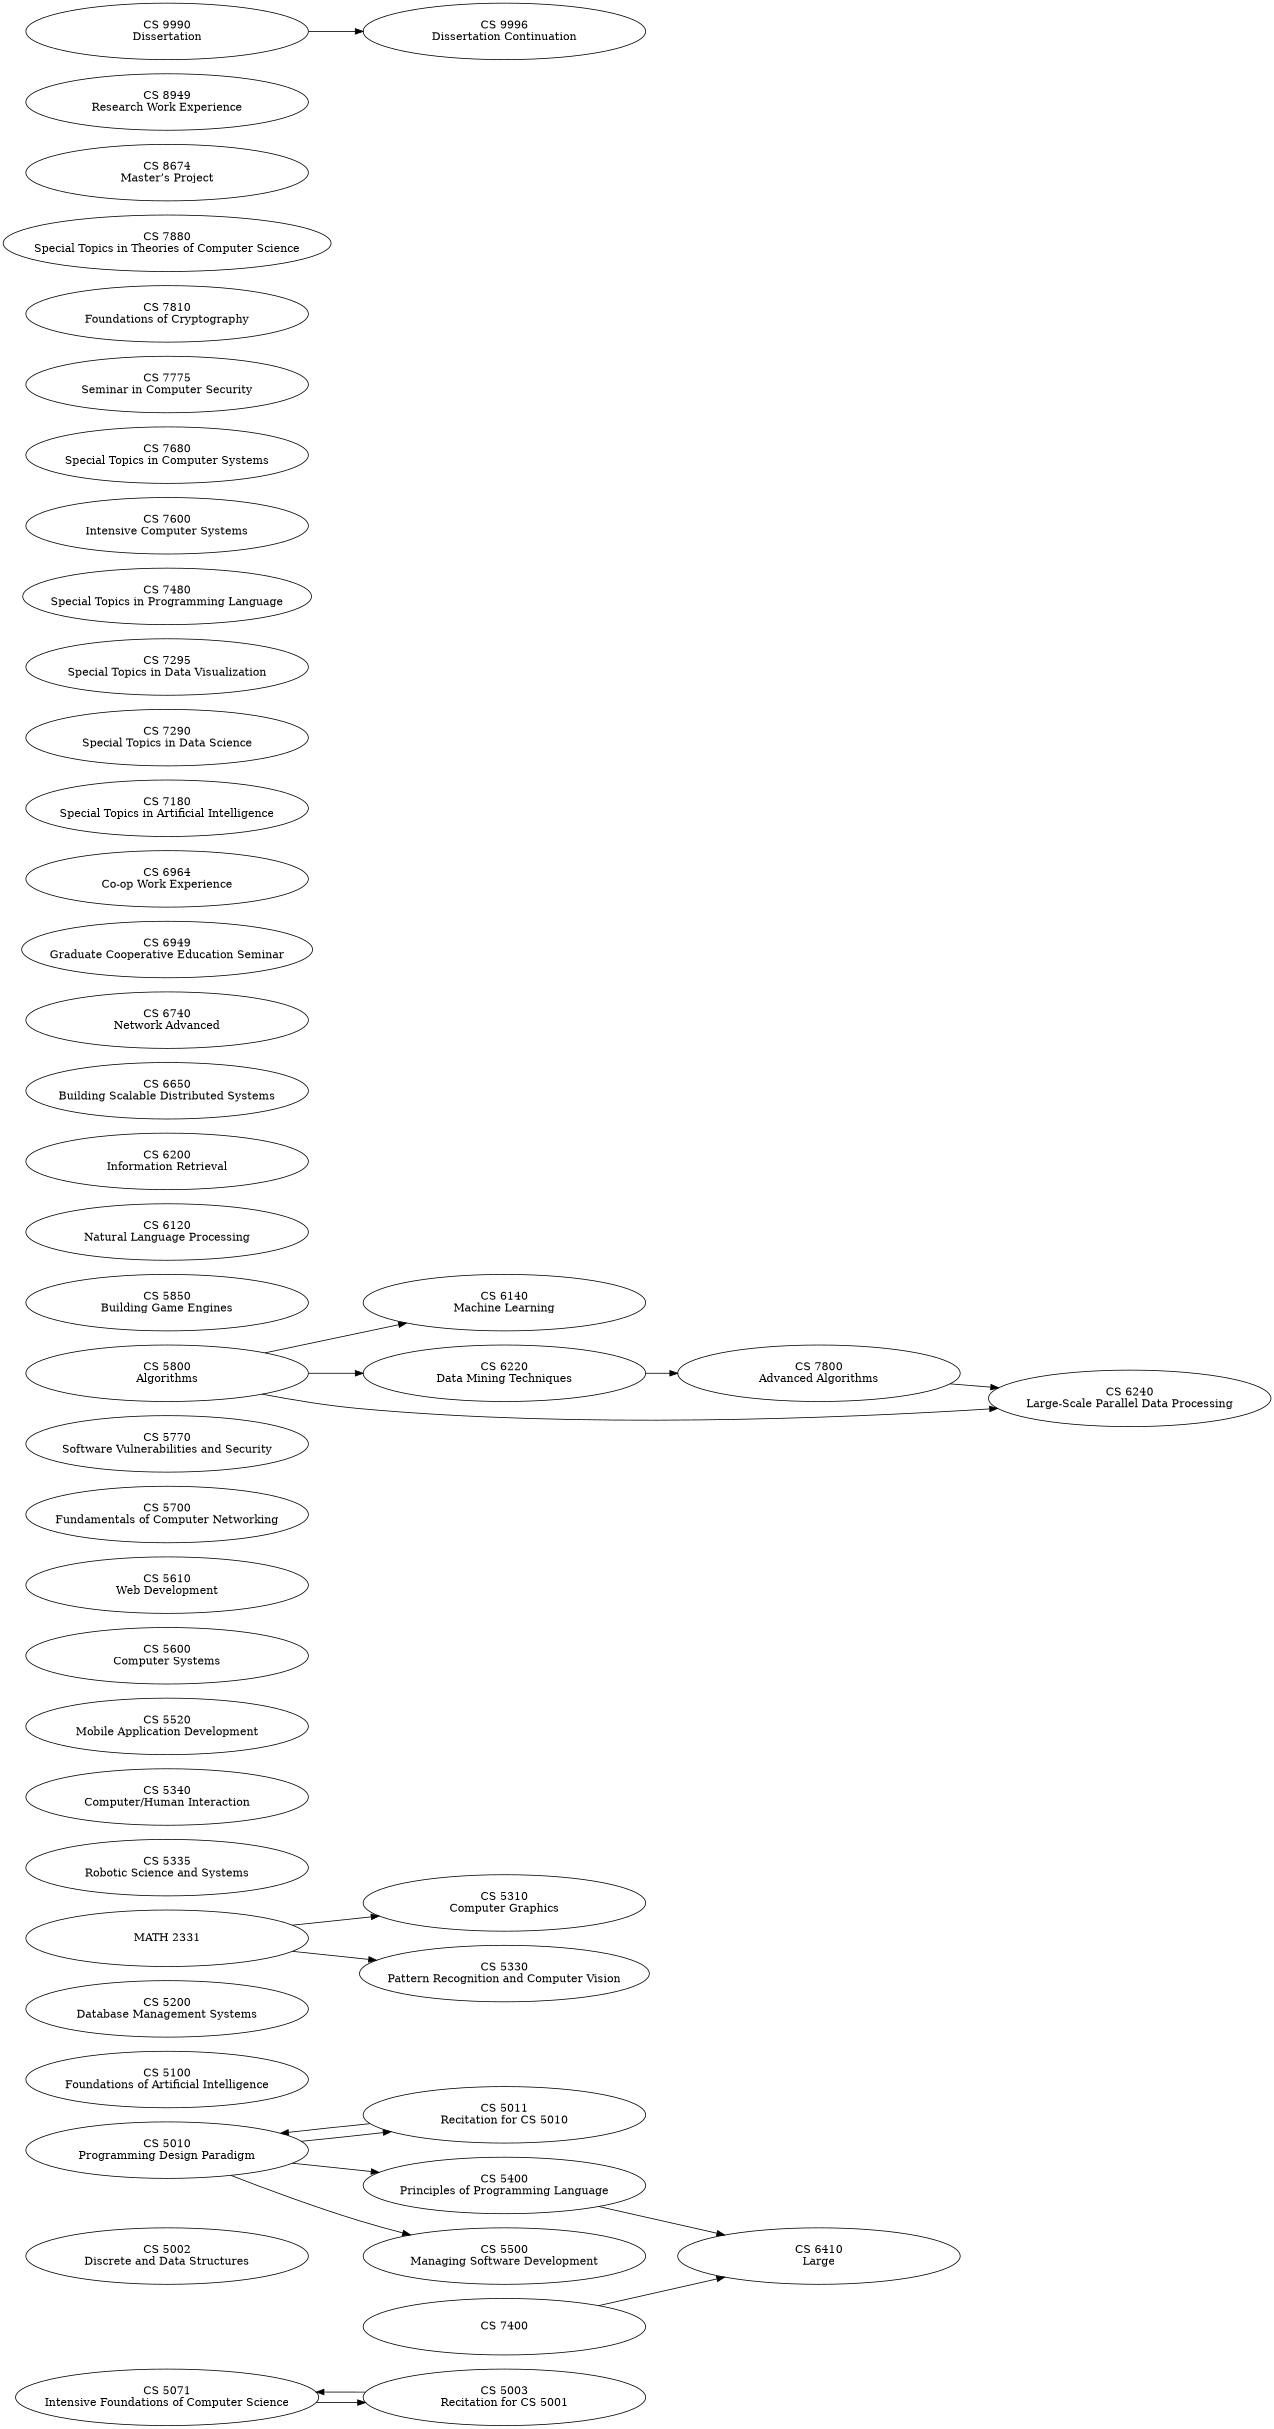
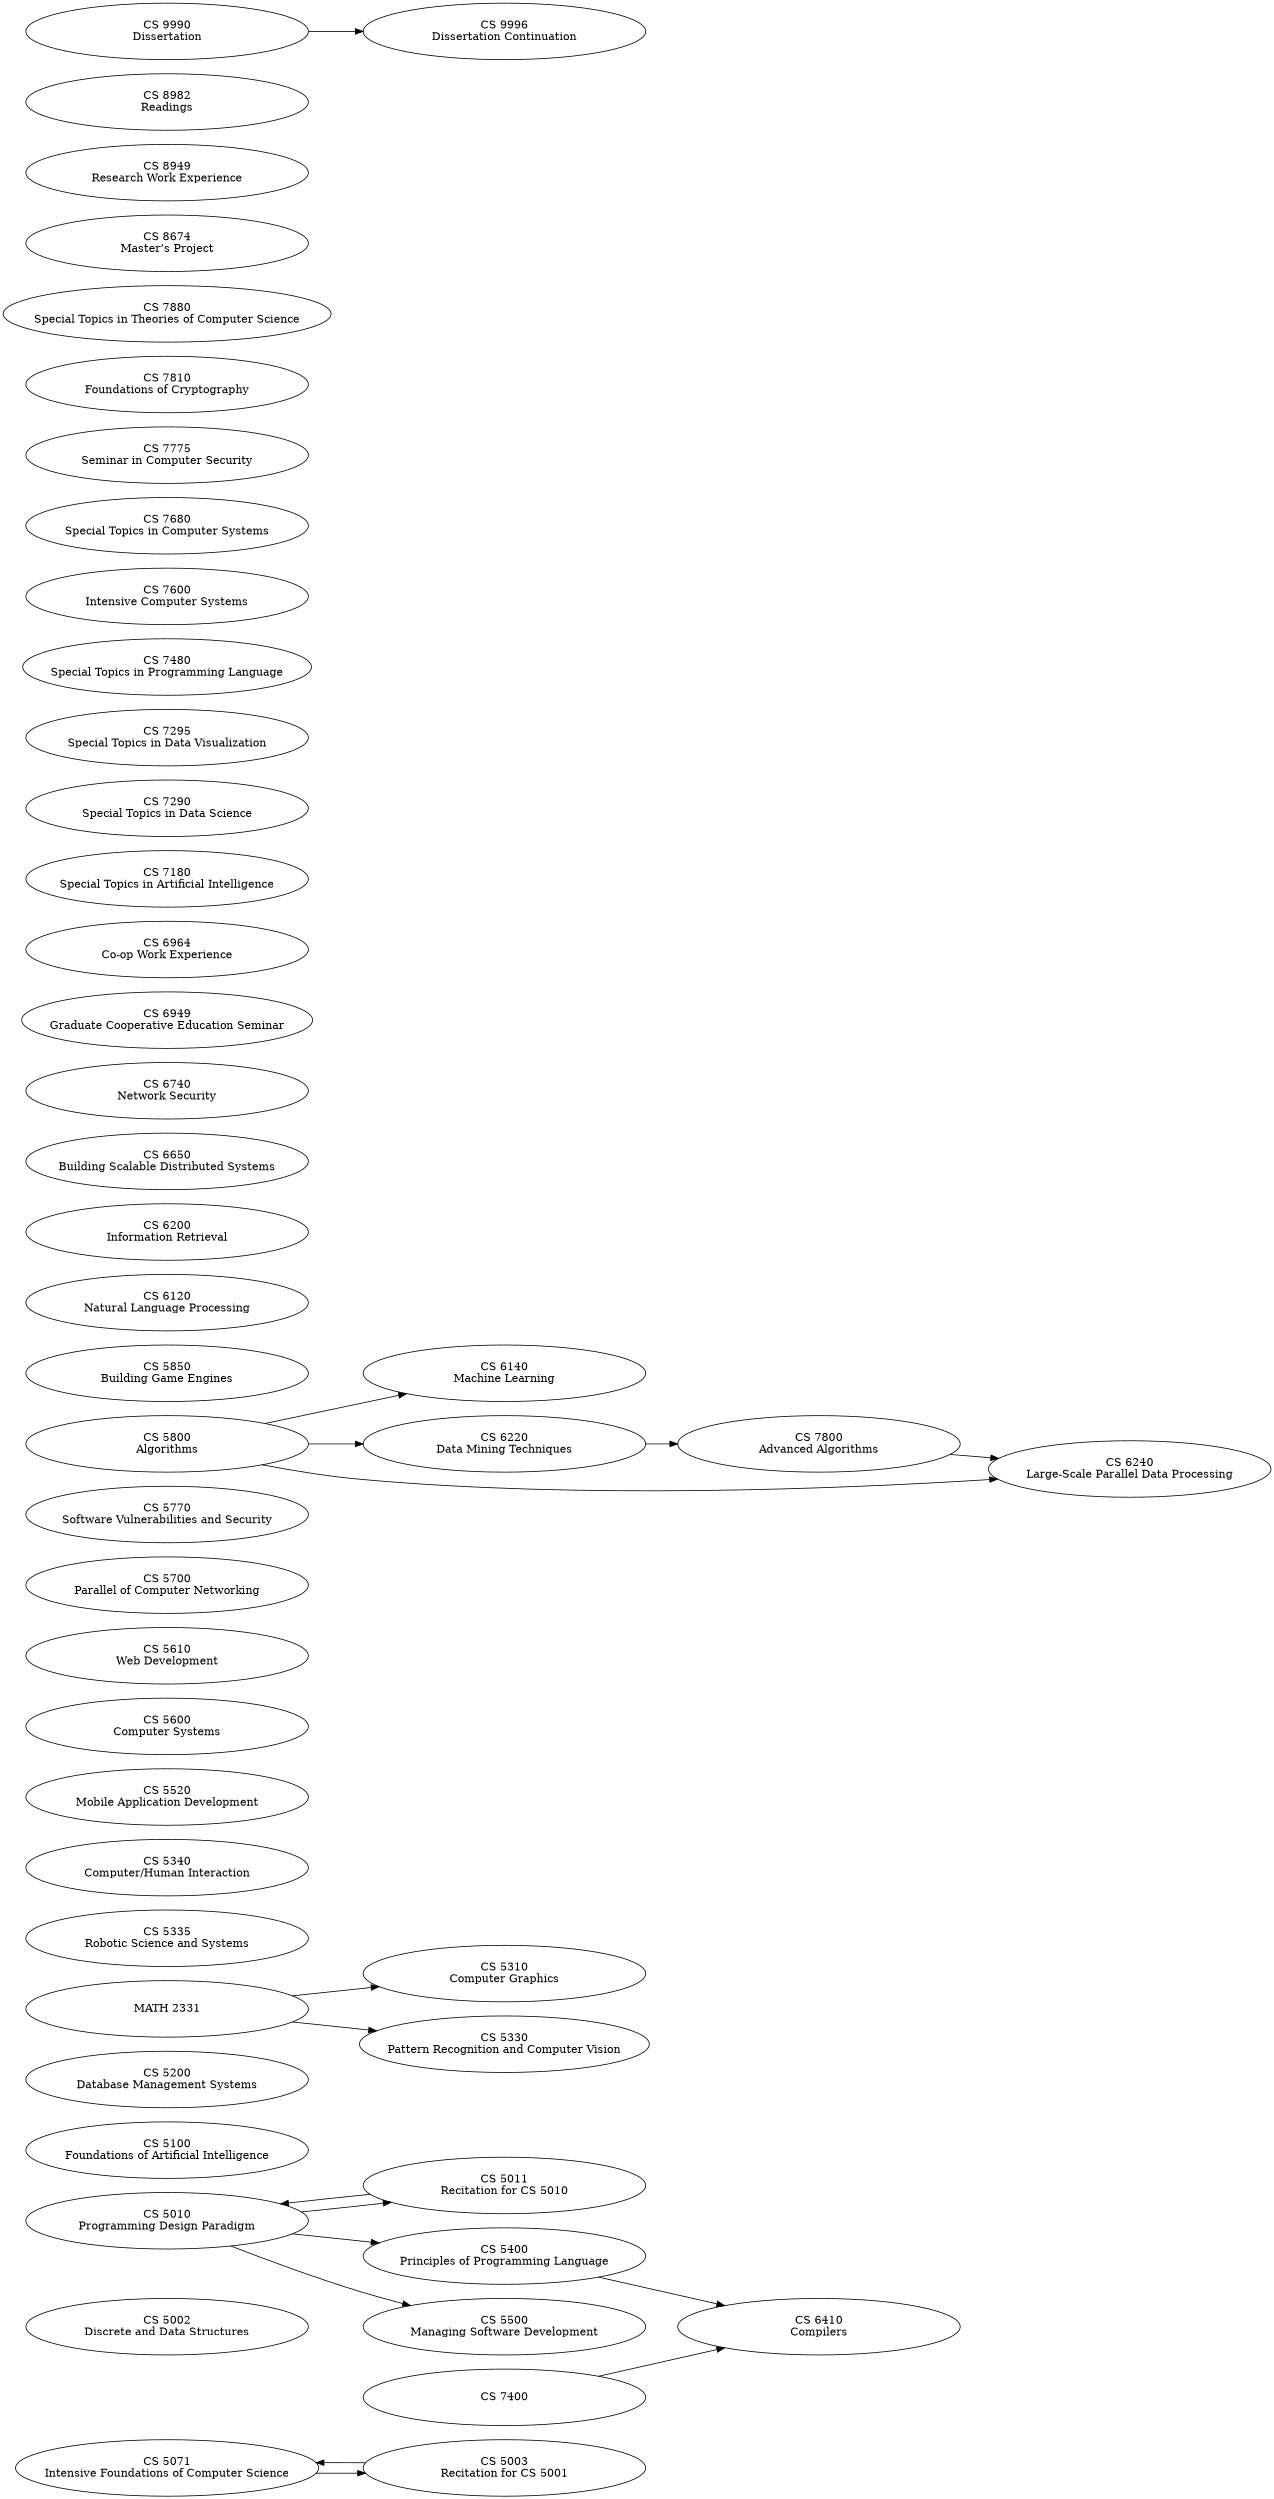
none -> (167, 102)
(167, 1020) -> (167, 1091)
(167, 1515) -> (167, 1585)
(819, 2256) -> (819, 2327)
